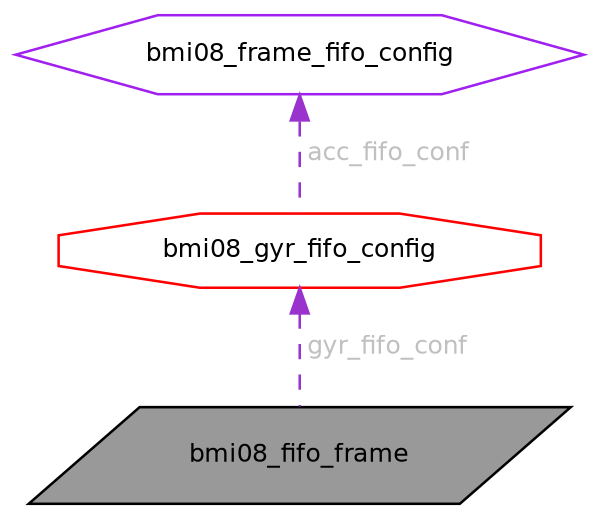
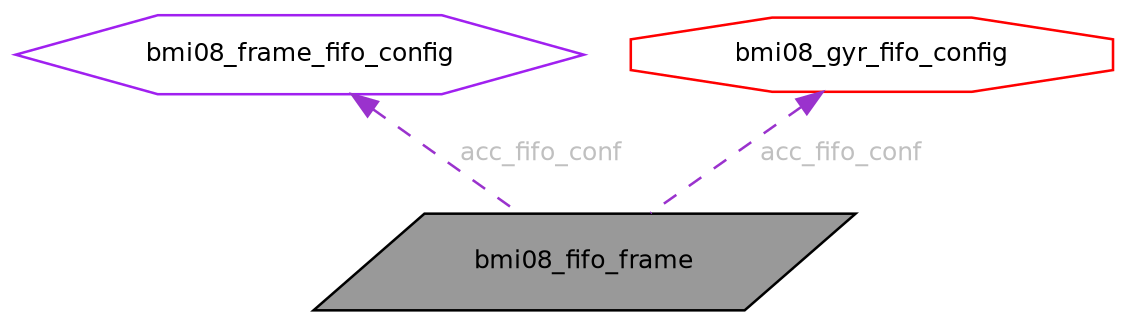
(300, 167) -> (446, 161)
(385, 347) -> (838, 154)
